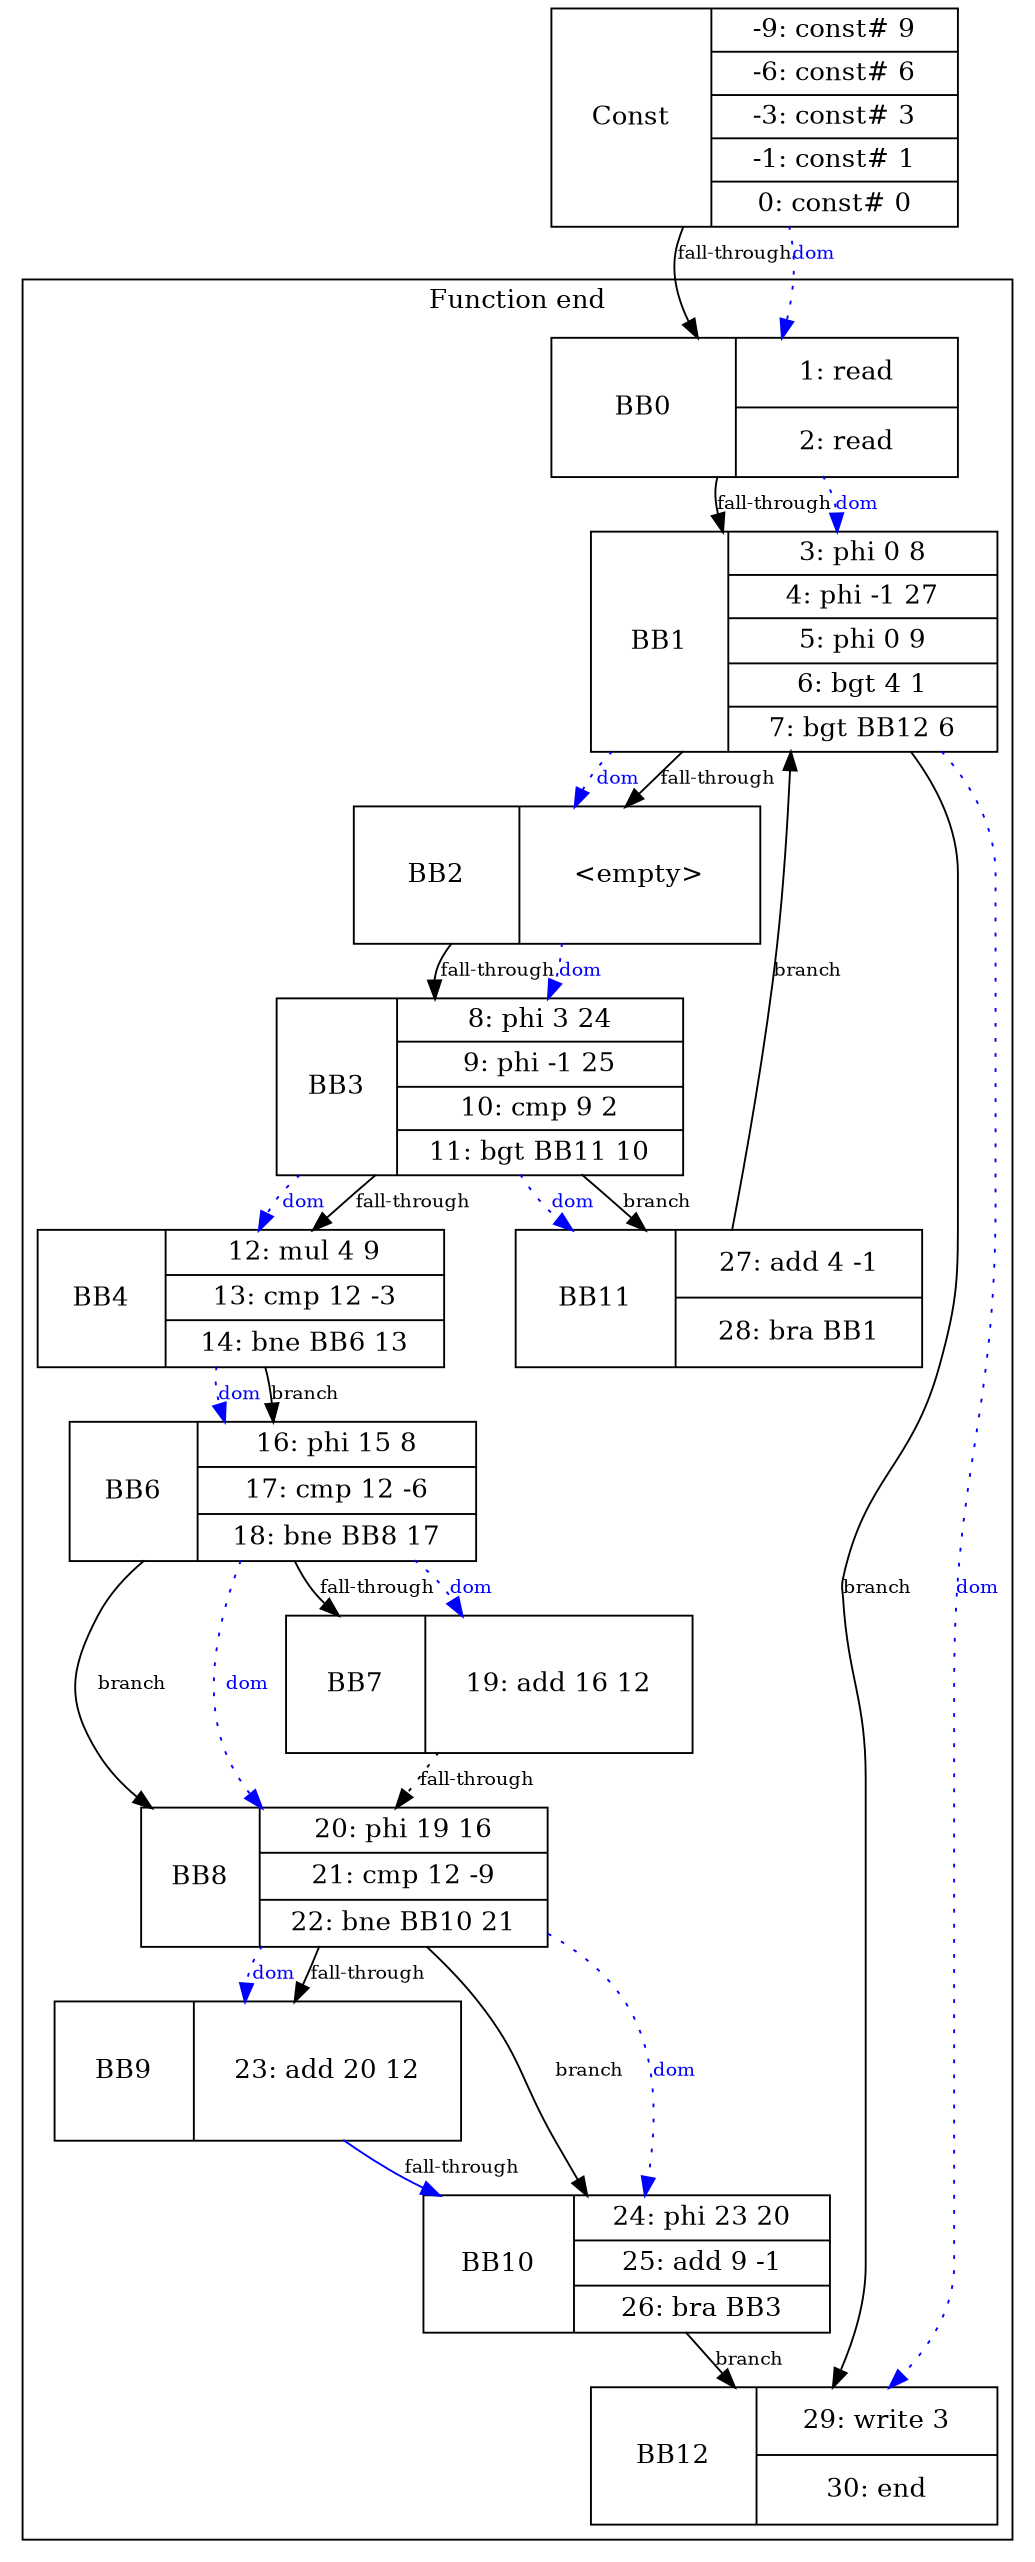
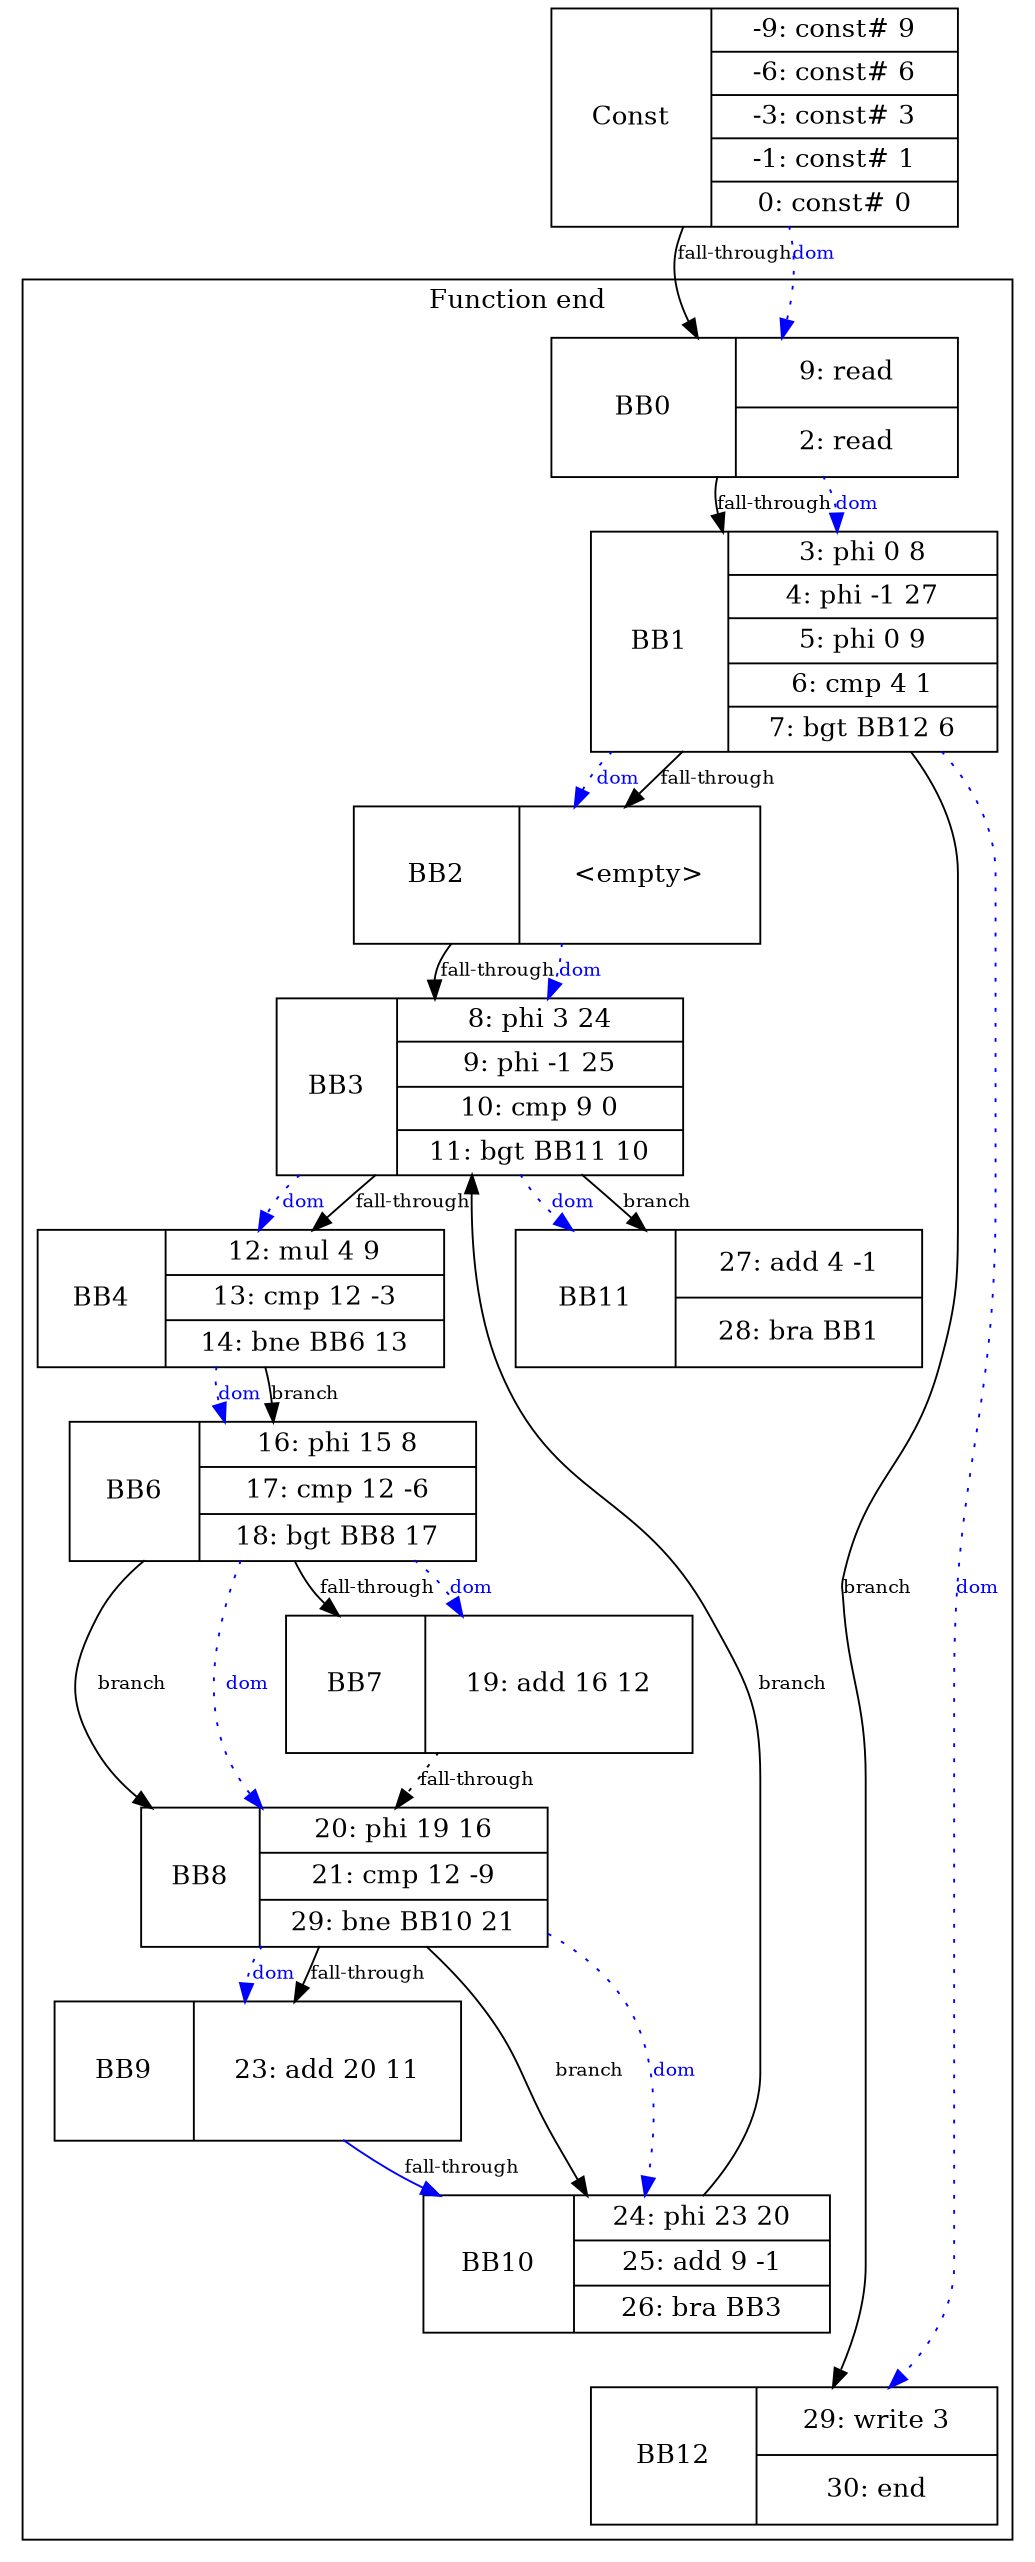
(847, 372) -> (847, 372)
(863, 684) -> (863, 684)
(770, 1002) -> none
(540, 1108) -> (540, 1108)
(337, 1537) -> (338, 1537)
(404, 1922) -> (404, 1922)
(327, 2070) -> (327, 2070)
(704, 2353) -> (734, 1660)
